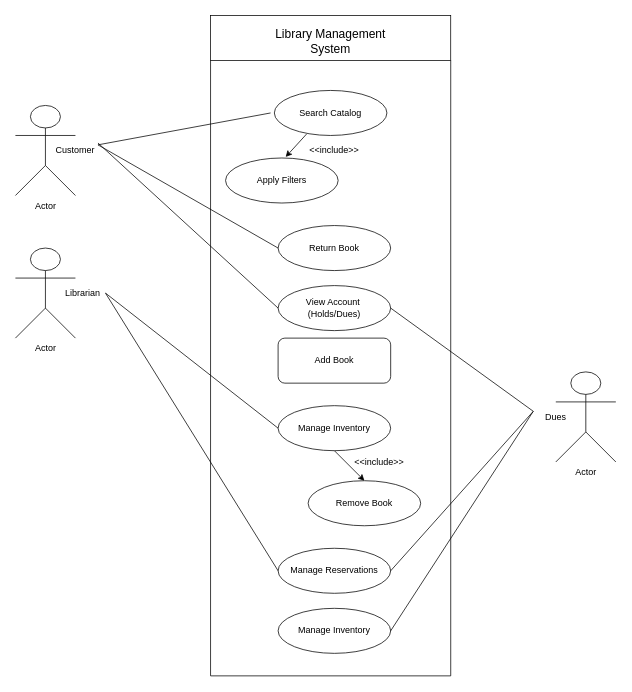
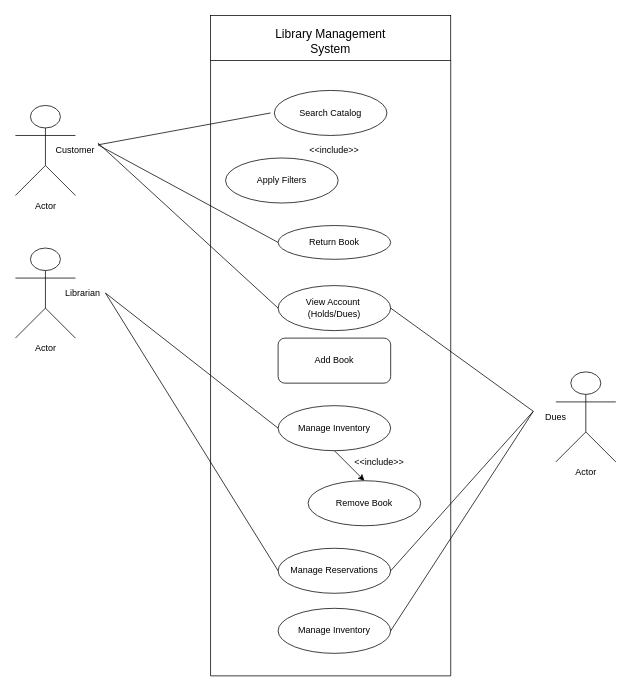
(297, 144) -> none
(334, 248) -> (334, 242)
